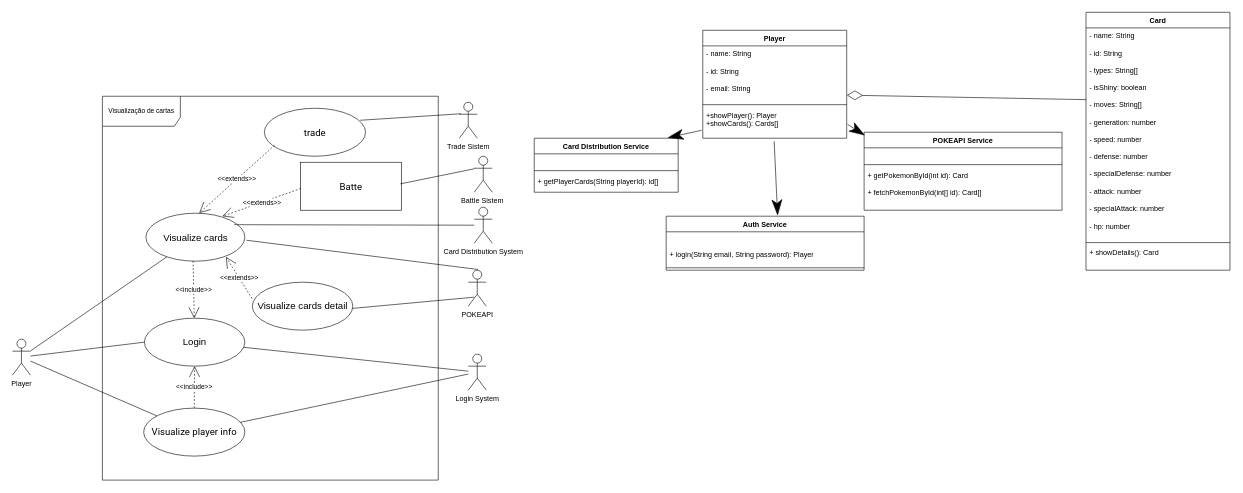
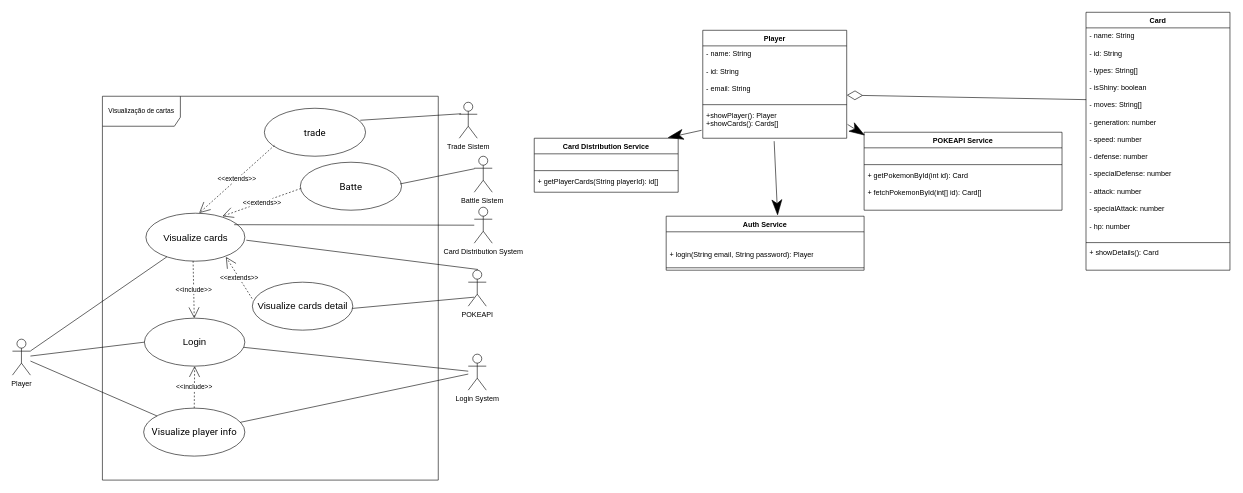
(351, 186) -> (351, 186)
